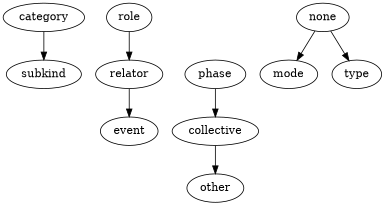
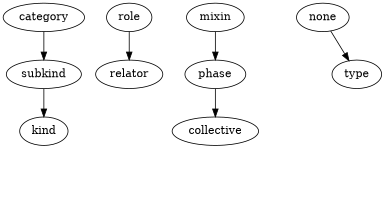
none -> (215, 17)
(289, 74) -> none
none -> (44, 131)
(129, 131) -> none
(215, 188) -> none
